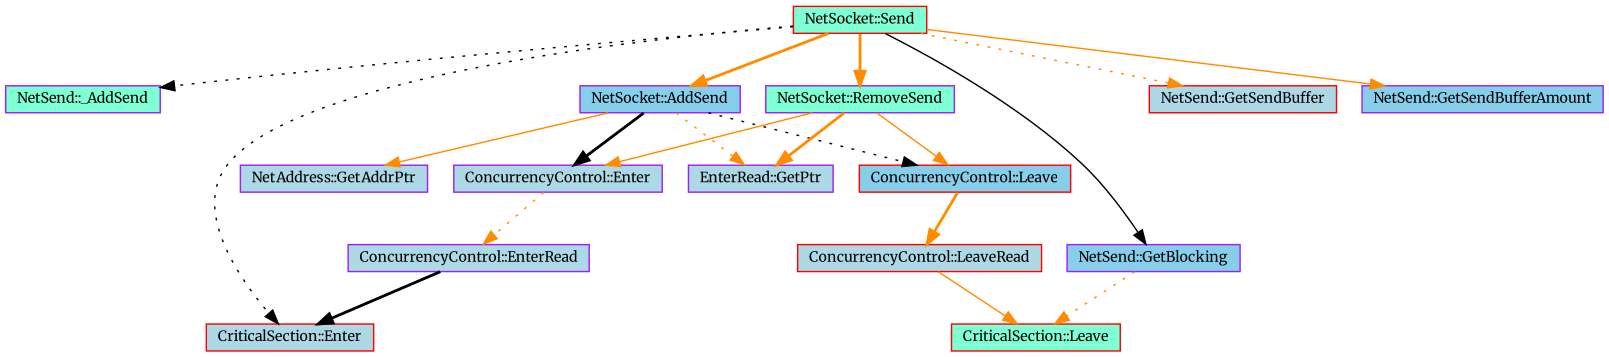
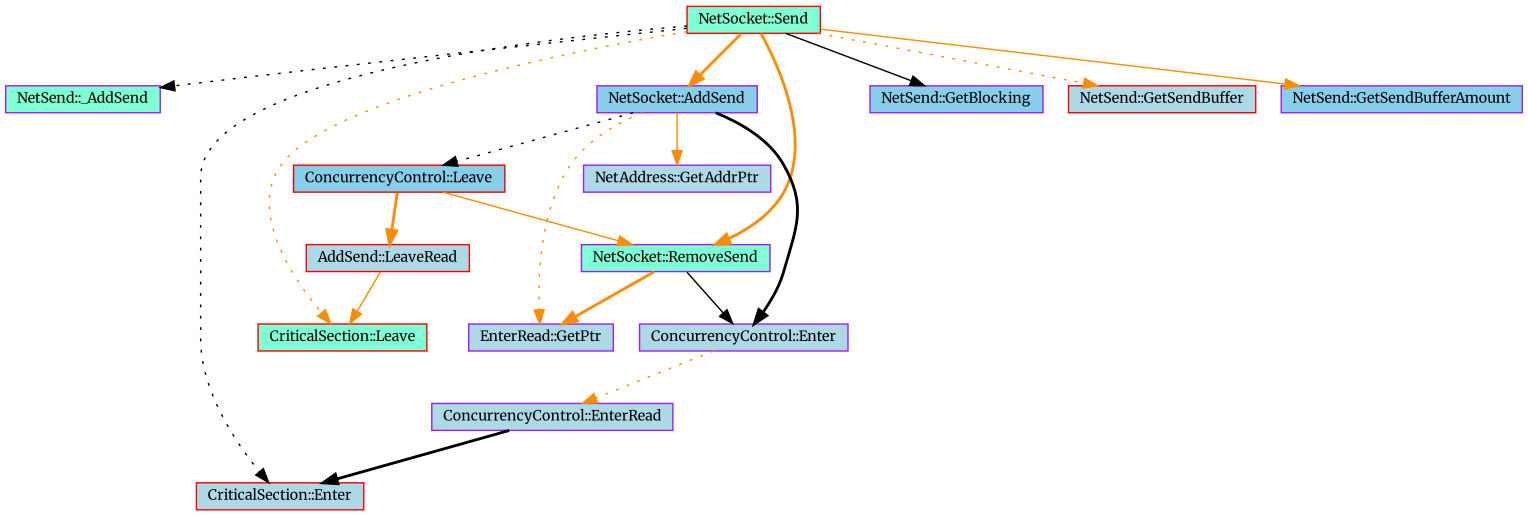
(907, 135) -> (531, 216)
(721, 136) -> (705, 293)
(920, 258) -> (388, 258)
(1101, 294) -> (397, 100)
